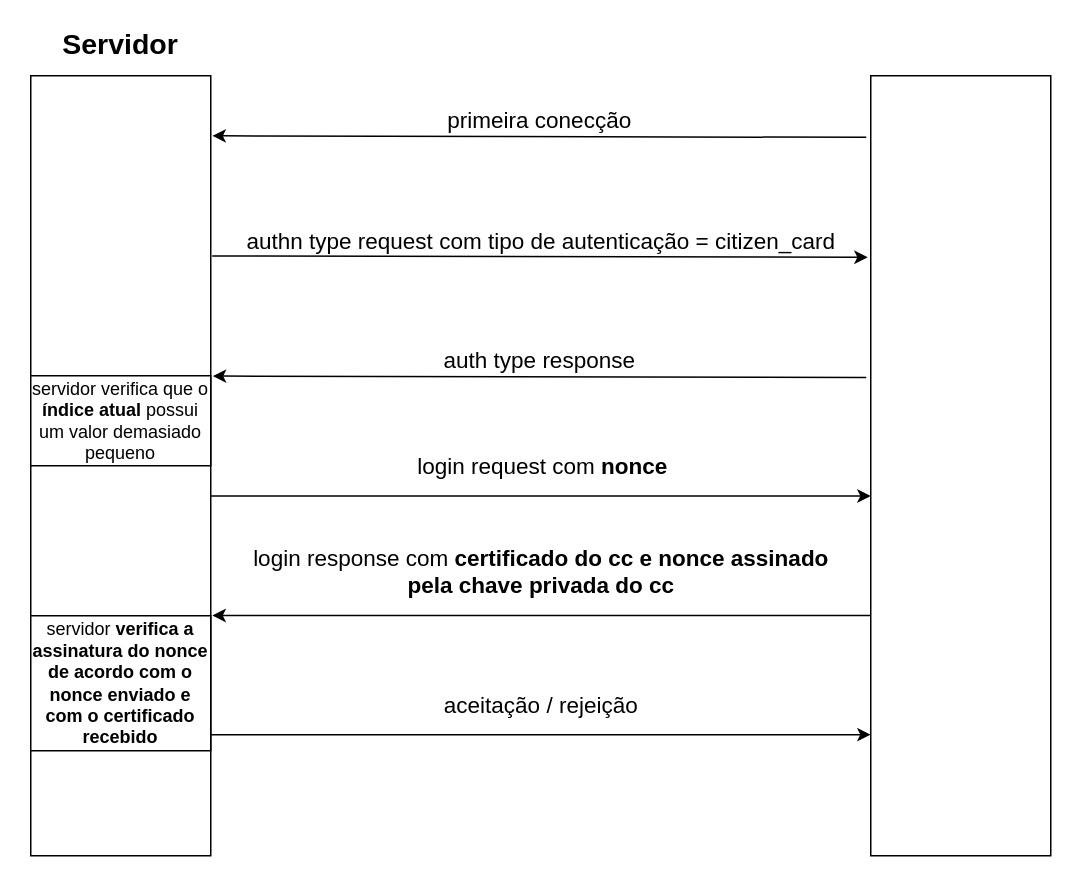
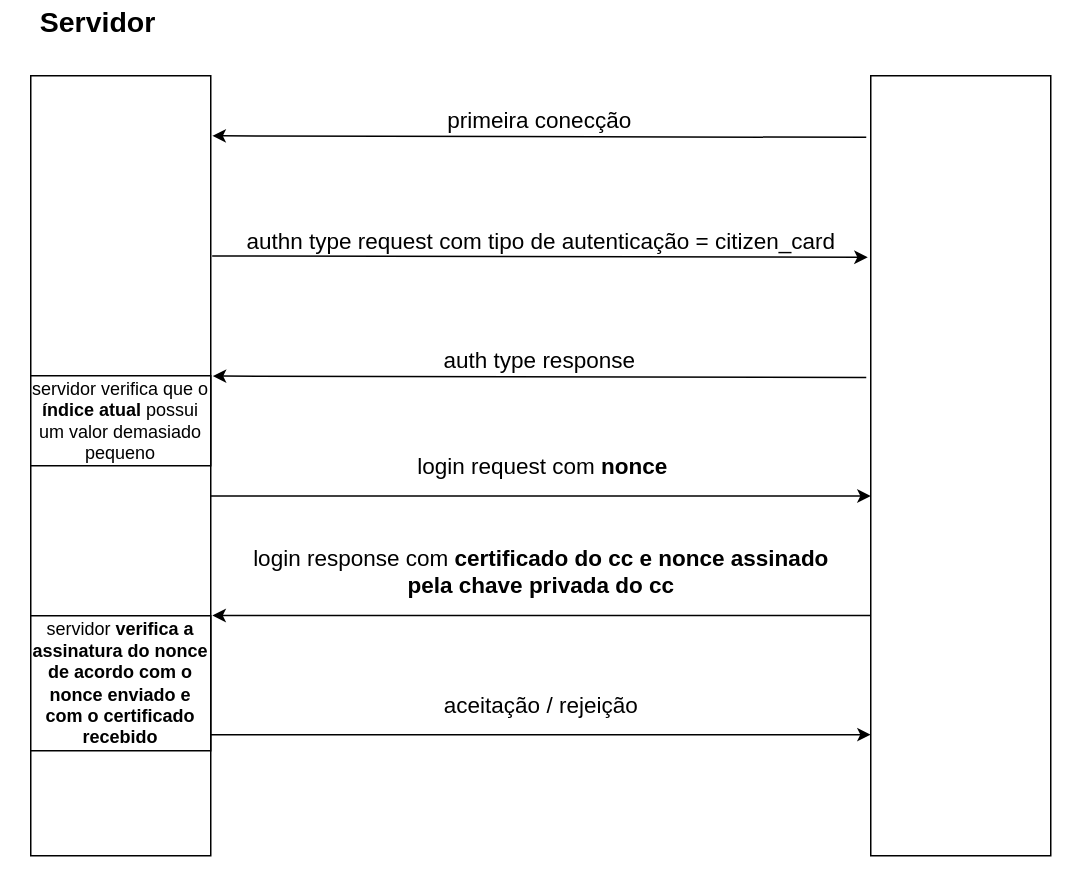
(121, 46) -> (98, 23)
